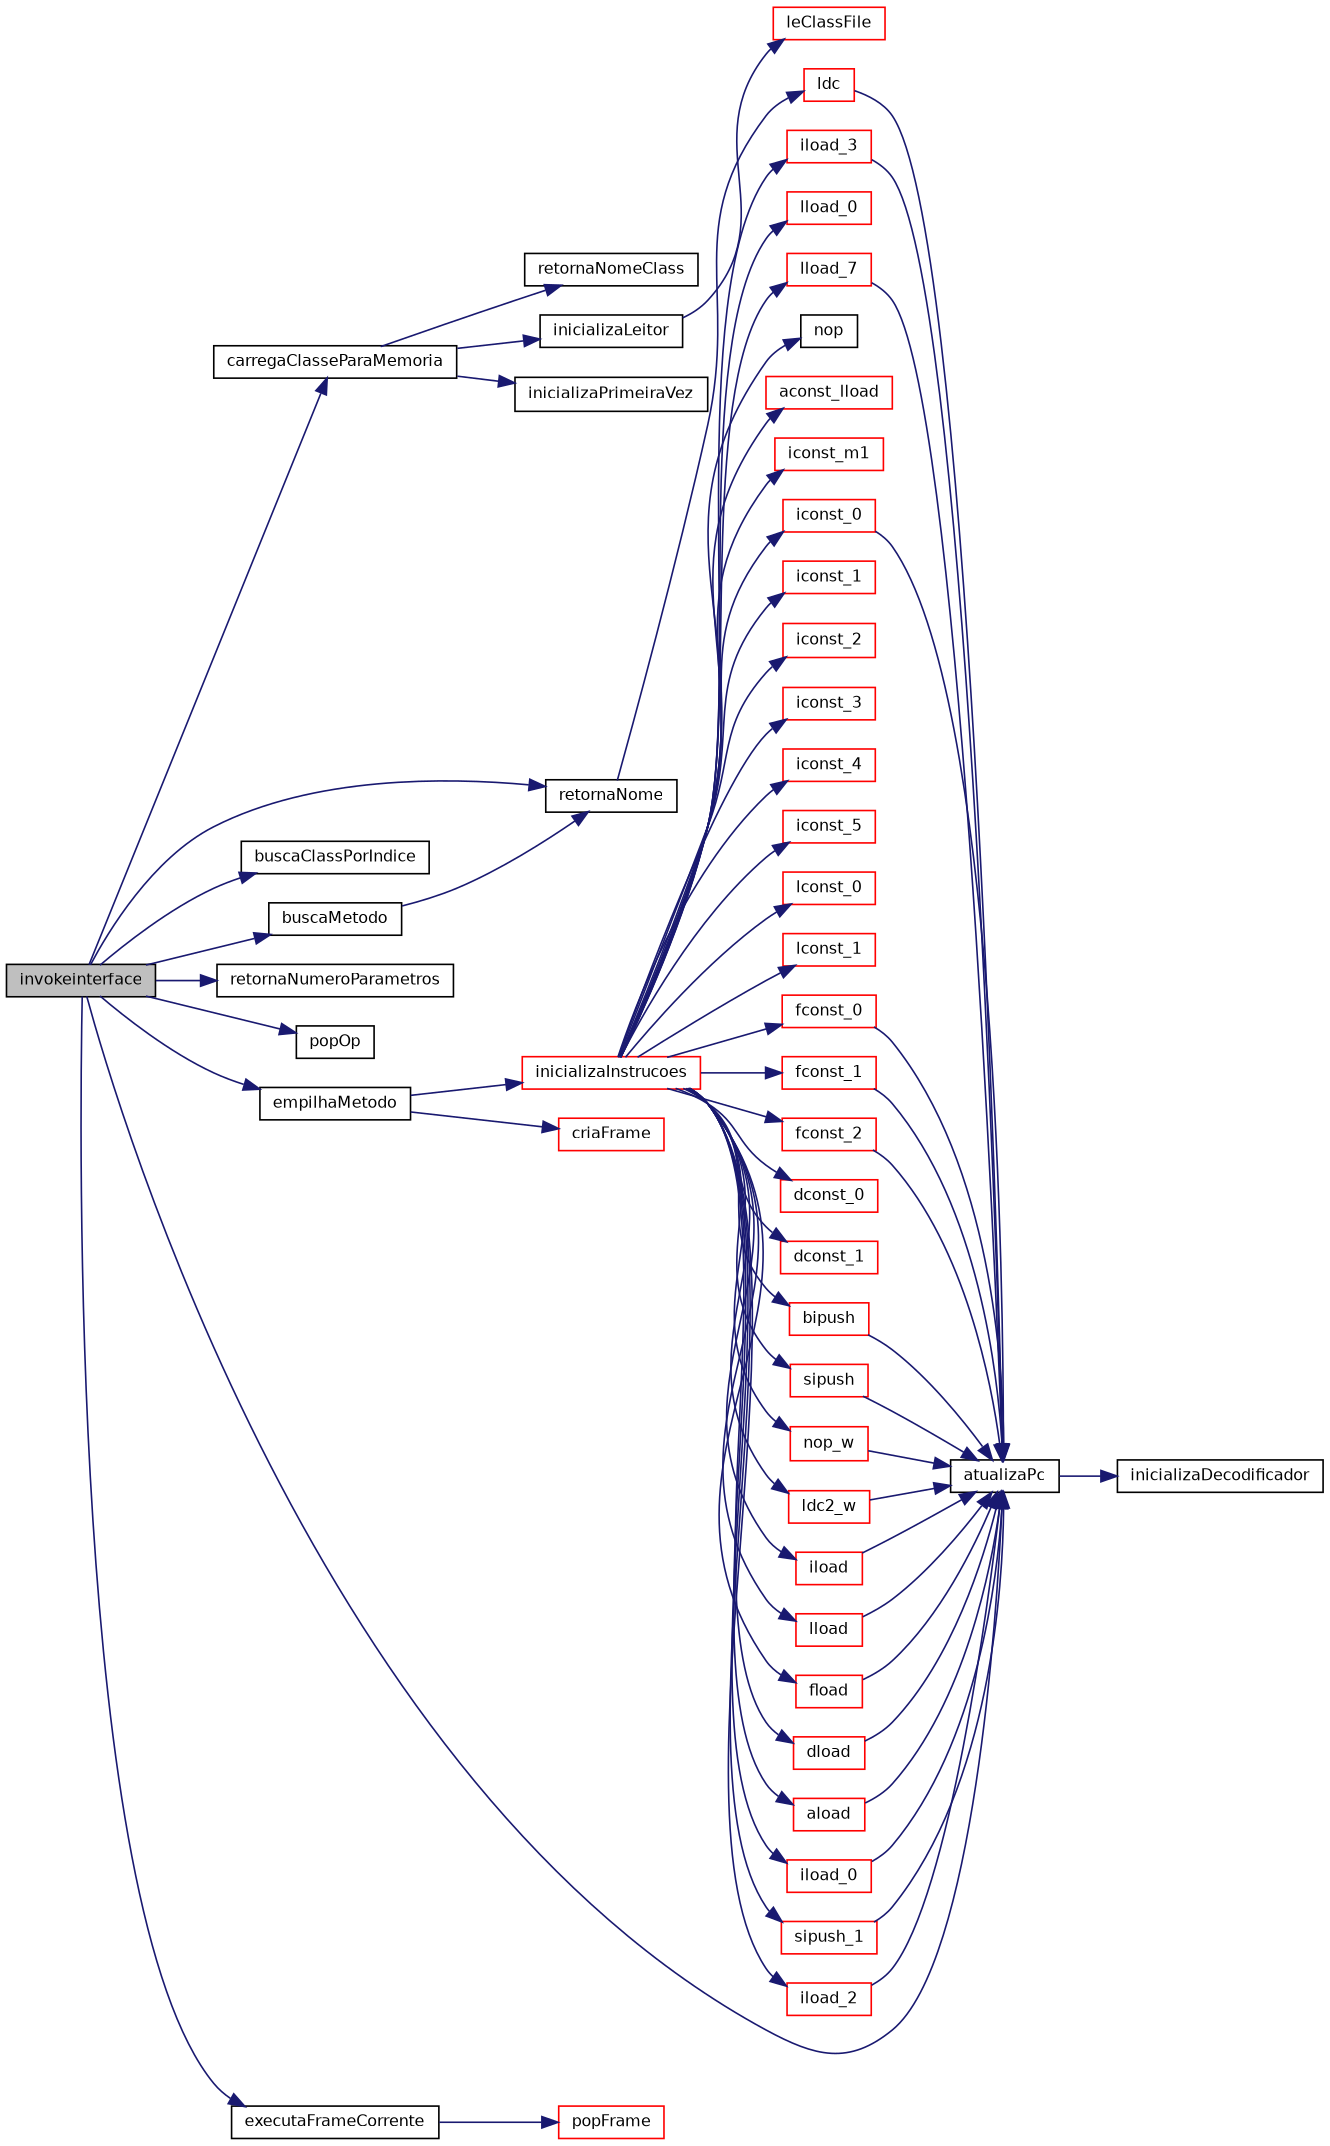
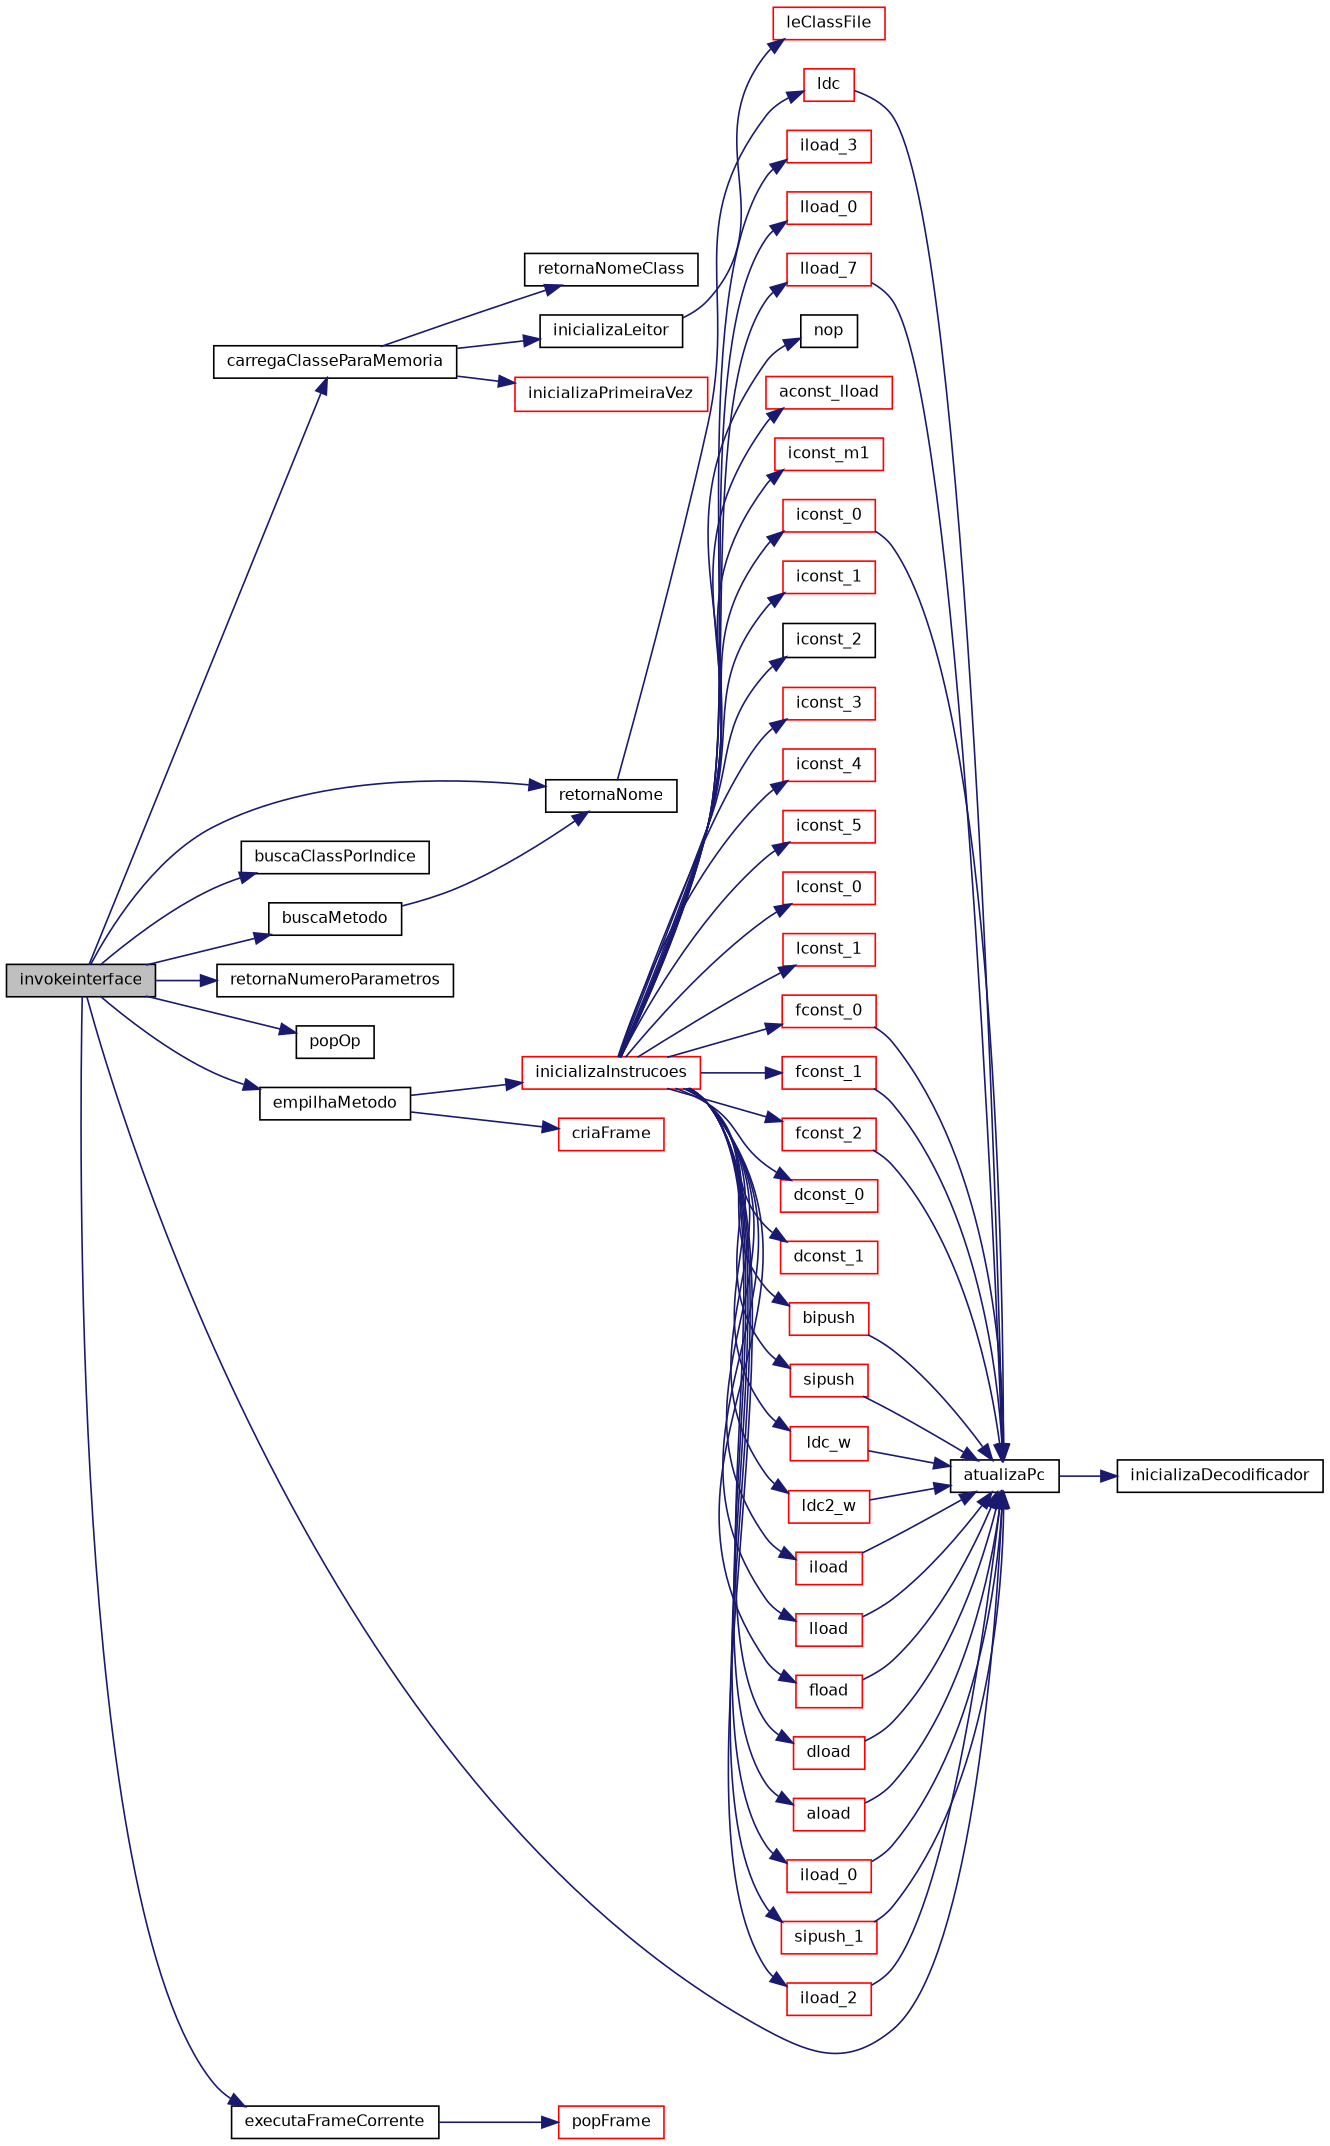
(611, 394) -> (611, 394)
(829, 640) -> (829, 640)
(974, 794) -> none
(829, 1444) -> (829, 1444)
